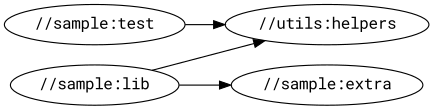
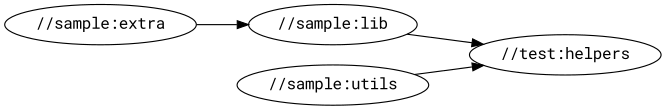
(95, 25) -> (333, 85)
(327, 25) -> (565, 55)
(199, 85) -> (217, 25)
